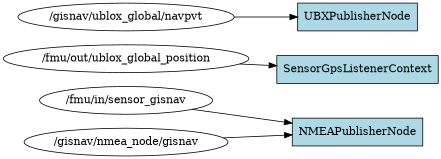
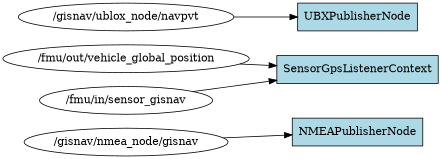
(126, 17) -> (126, 17)
(126, 59) -> (126, 59)
(238, 116) -> (231, 86)
